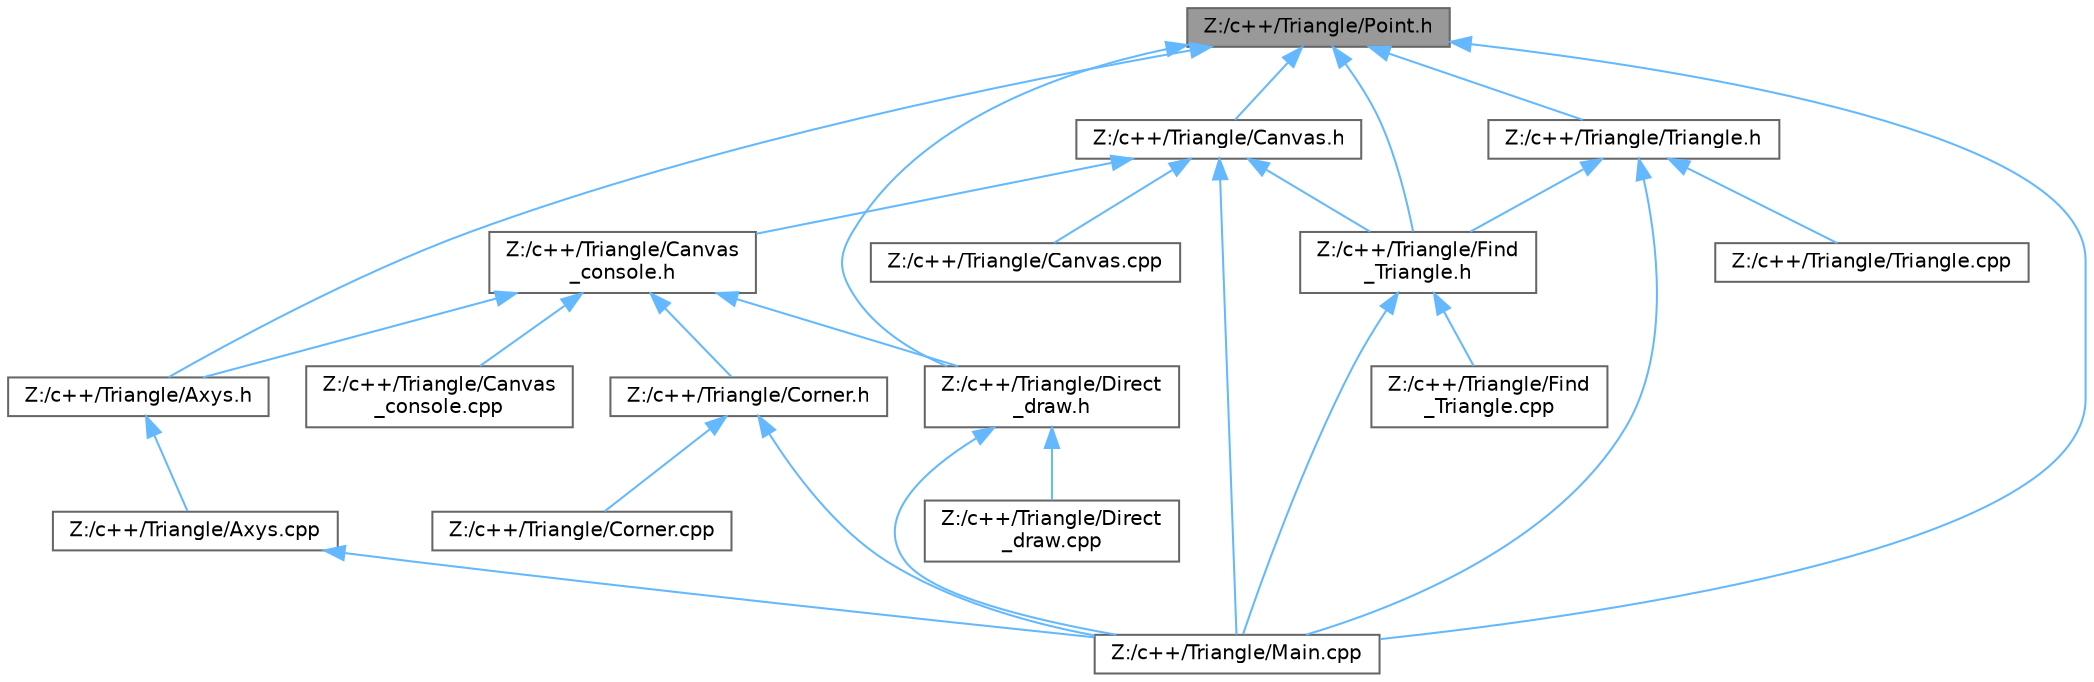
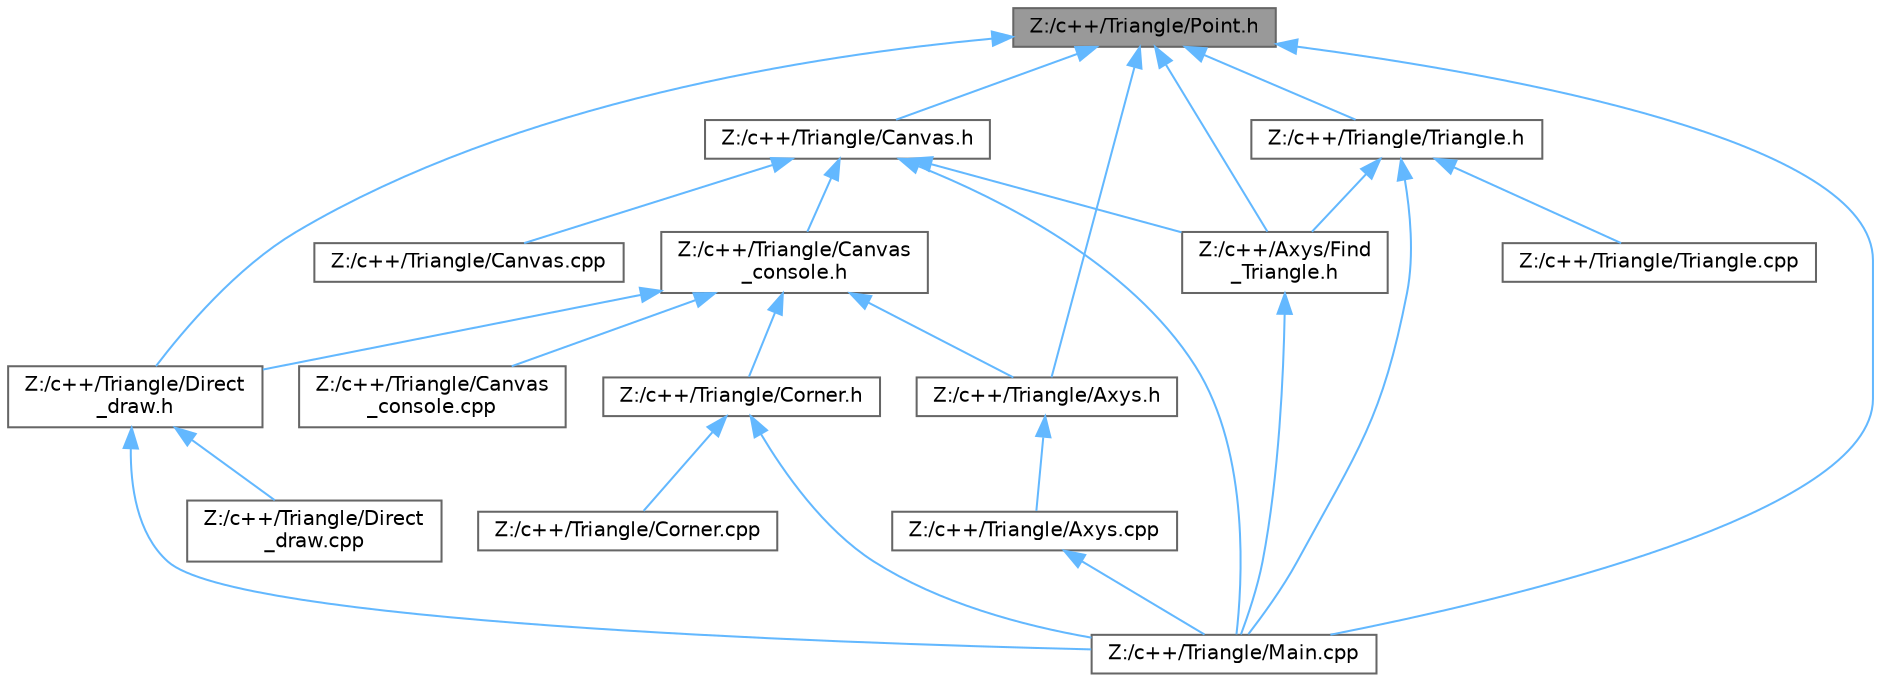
(1418, 262) -> (1285, 262)
(1489, 397) -> none
